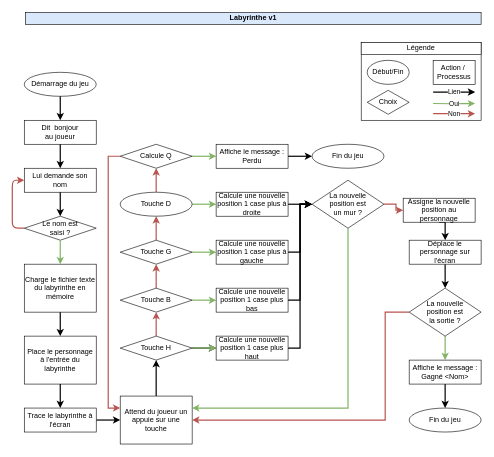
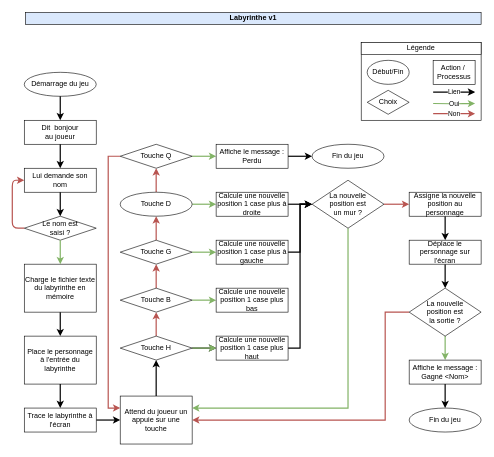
(156, 156) -> (156, 156)
(440, 210) -> (446, 204)
(293, 300) -> none
